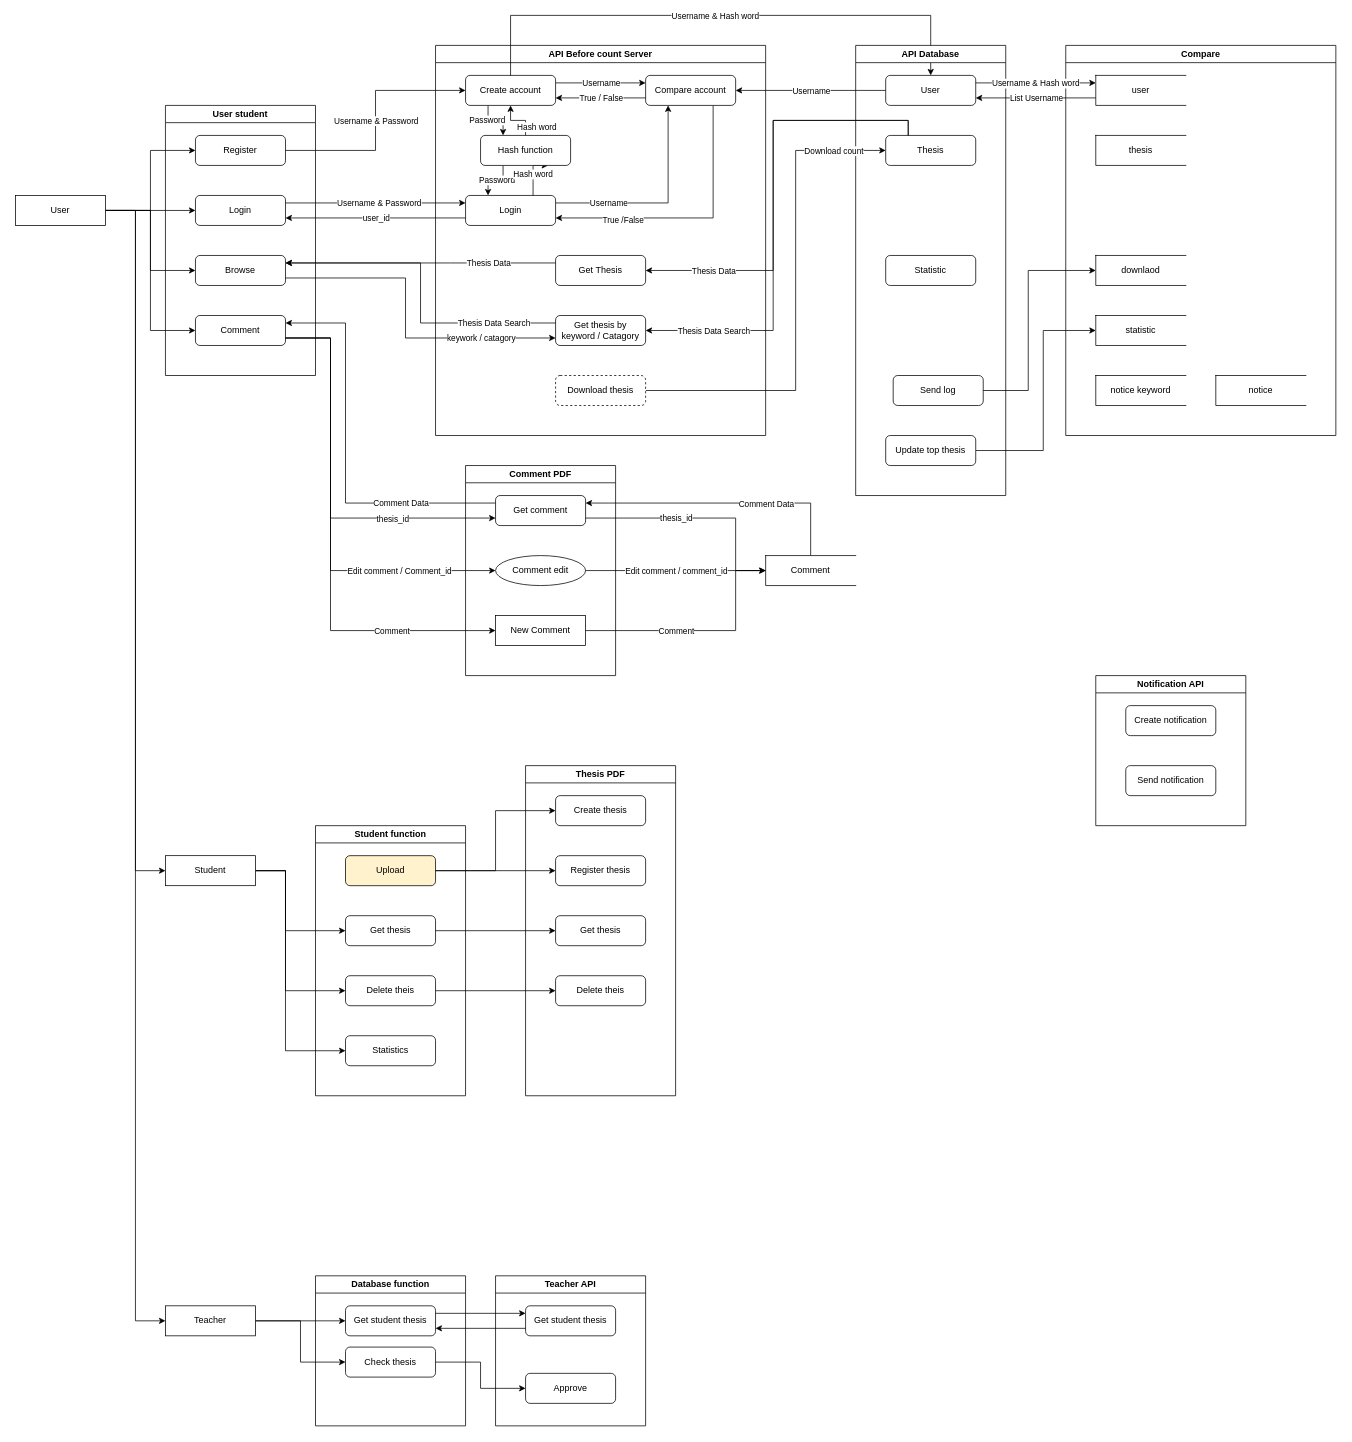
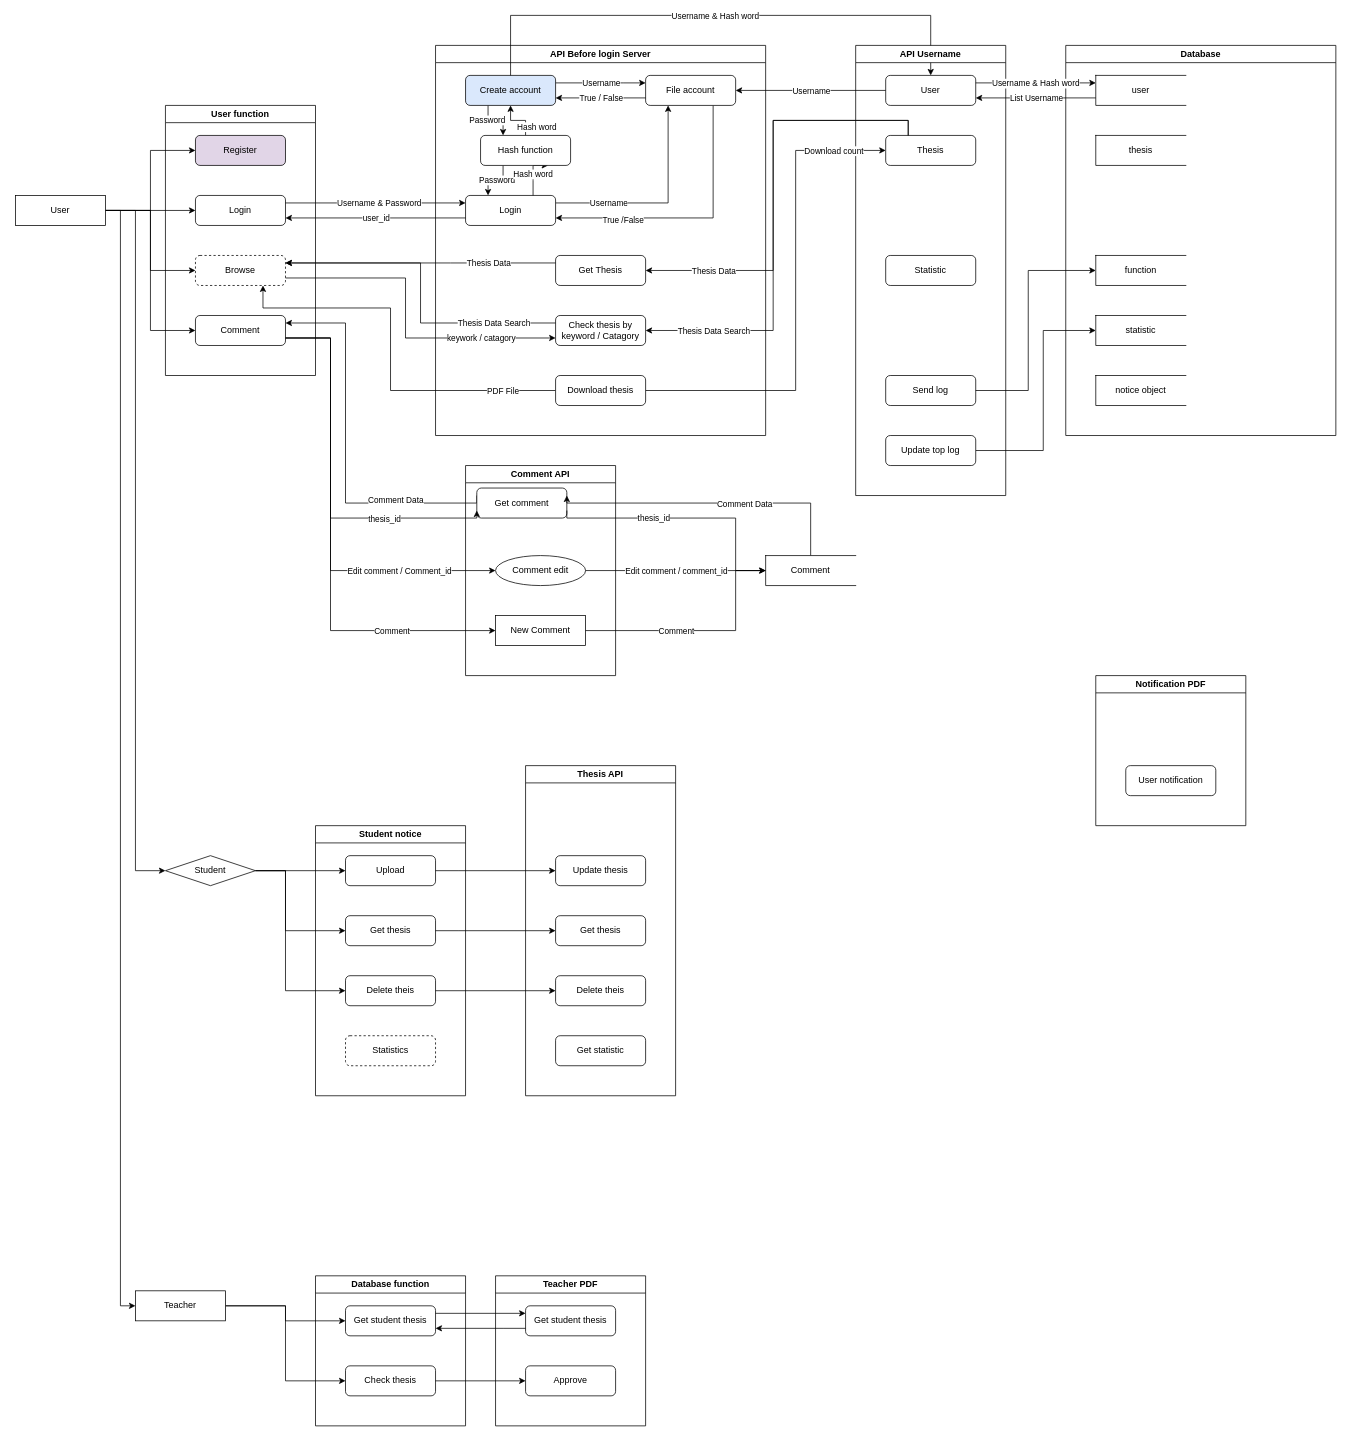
(600, 54) -> (600, 54)
(930, 54) -> (930, 54)
(1200, 54) -> (1200, 54)
(510, 90) -> (510, 90)
(690, 90) -> (690, 90)
(240, 114) -> (240, 114)
(375, 123) -> none
(240, 150) -> (240, 150)
(240, 270) -> (240, 270)
(1140, 270) -> (1140, 270)
(600, 330) -> (600, 330)
none -> (431, 390)
(600, 390) -> (600, 390)
(938, 390) -> (930, 390)
(1140, 390) -> (1140, 390)
(1260, 390) -> none
(930, 450) -> (930, 450)
(540, 474) -> (540, 474)
(540, 510) -> (522, 503)
(1170, 684) -> (1170, 684)
(1170, 720) -> none
(600, 774) -> (600, 774)
(1170, 780) -> (1170, 780)
(600, 810) -> none
(495, 812) -> none
(390, 834) -> (390, 834)
(210, 870) -> (210, 870)
none -> (313, 870)
(390, 870) -> (390, 870)
(600, 870) -> (600, 870)
(285, 1048) -> none
(390, 1050) -> (390, 1050)
none -> (600, 1050)
(570, 1284) -> (570, 1284)
(210, 1320) -> (180, 1305)
(390, 1362) -> (390, 1380)
(570, 1388) -> (570, 1380)
